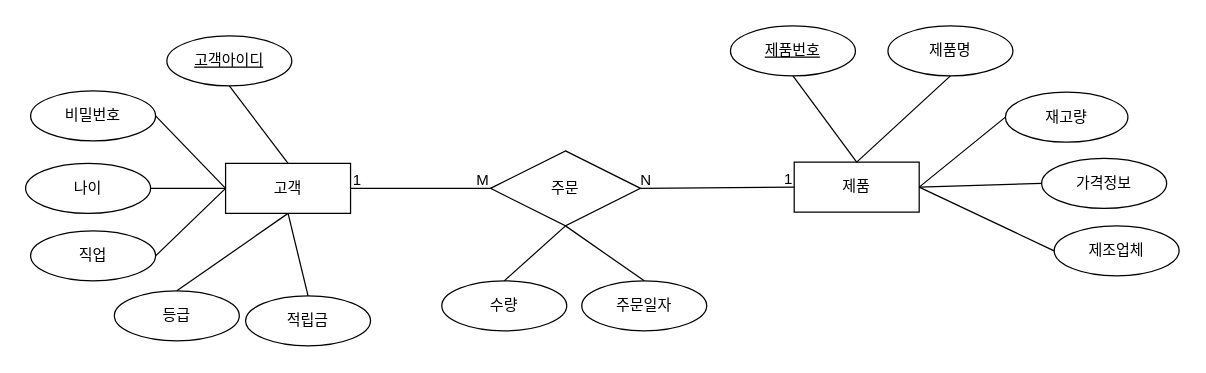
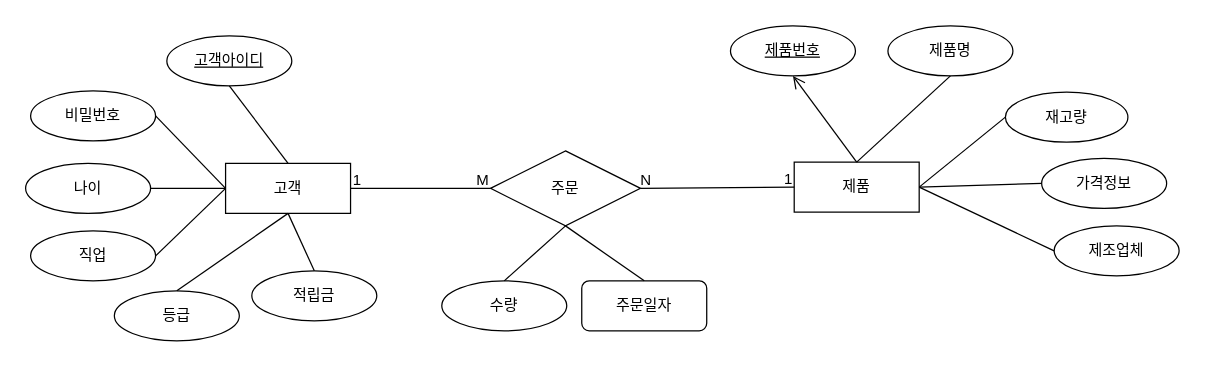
(796, 80) -> (797, 80)
(644, 306) -> (644, 306)
(308, 321) -> (314, 296)
